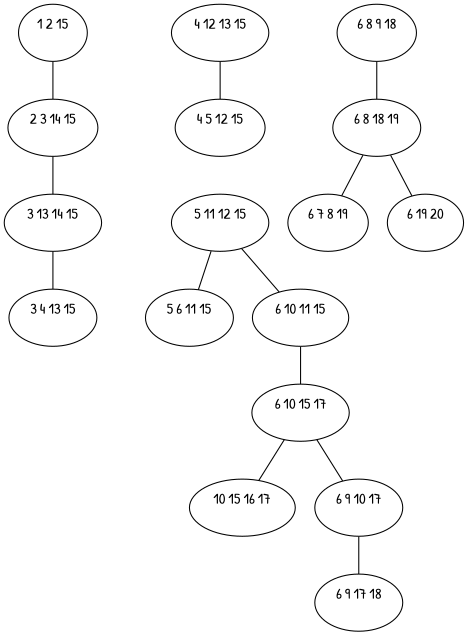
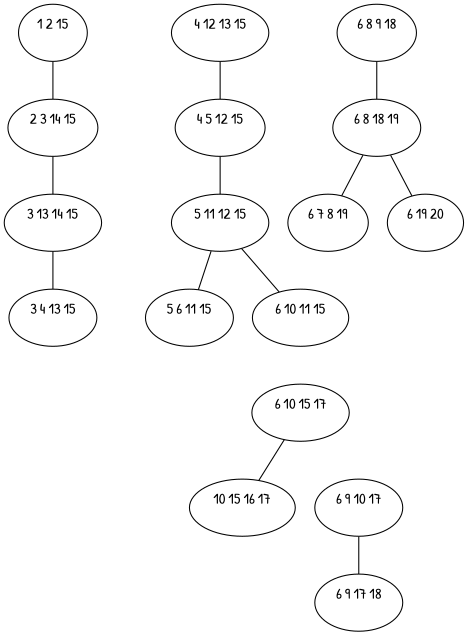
none -> (220, 175)
(301, 365) -> none
(330, 460) -> none
